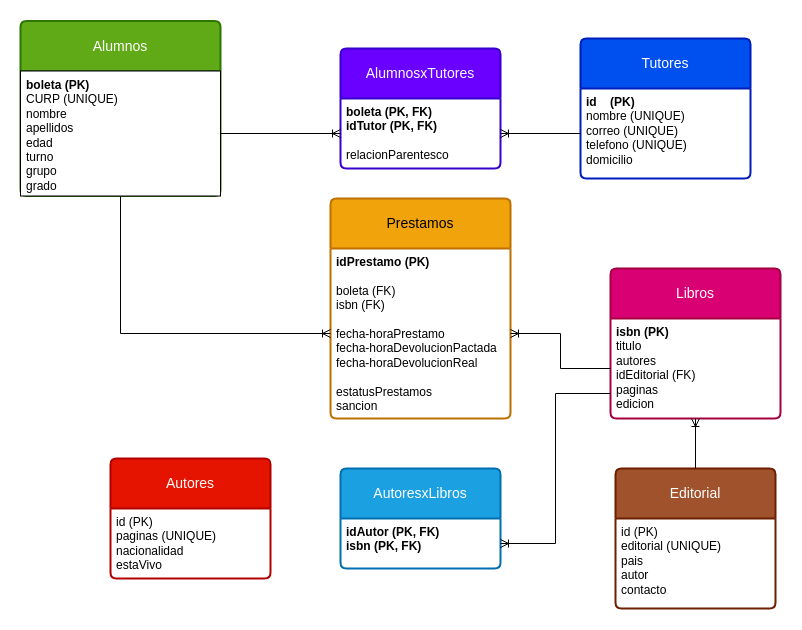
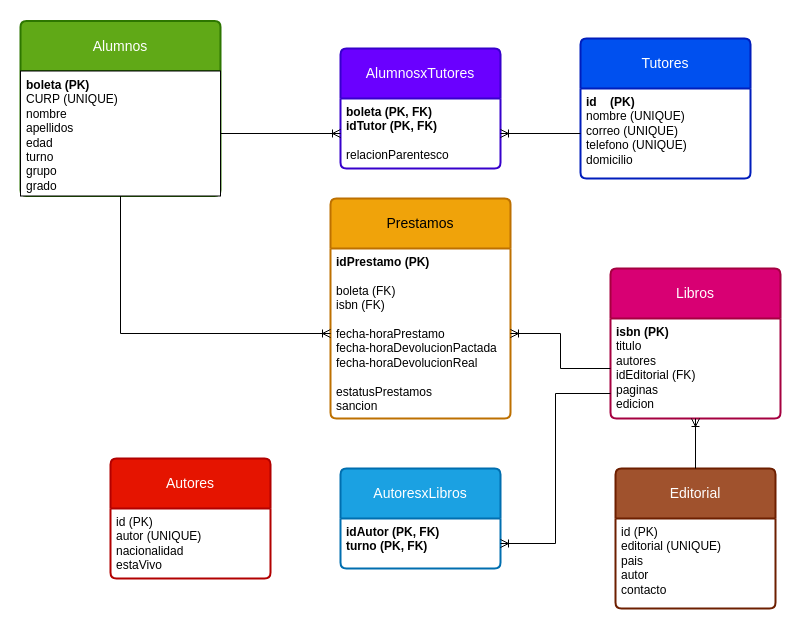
(394, 540) -> (394, 540)
(167, 544) -> (162, 544)
